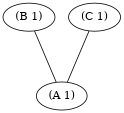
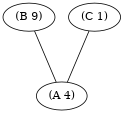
(29, 17) -> (29, 17)
(62, 96) -> (62, 96)
